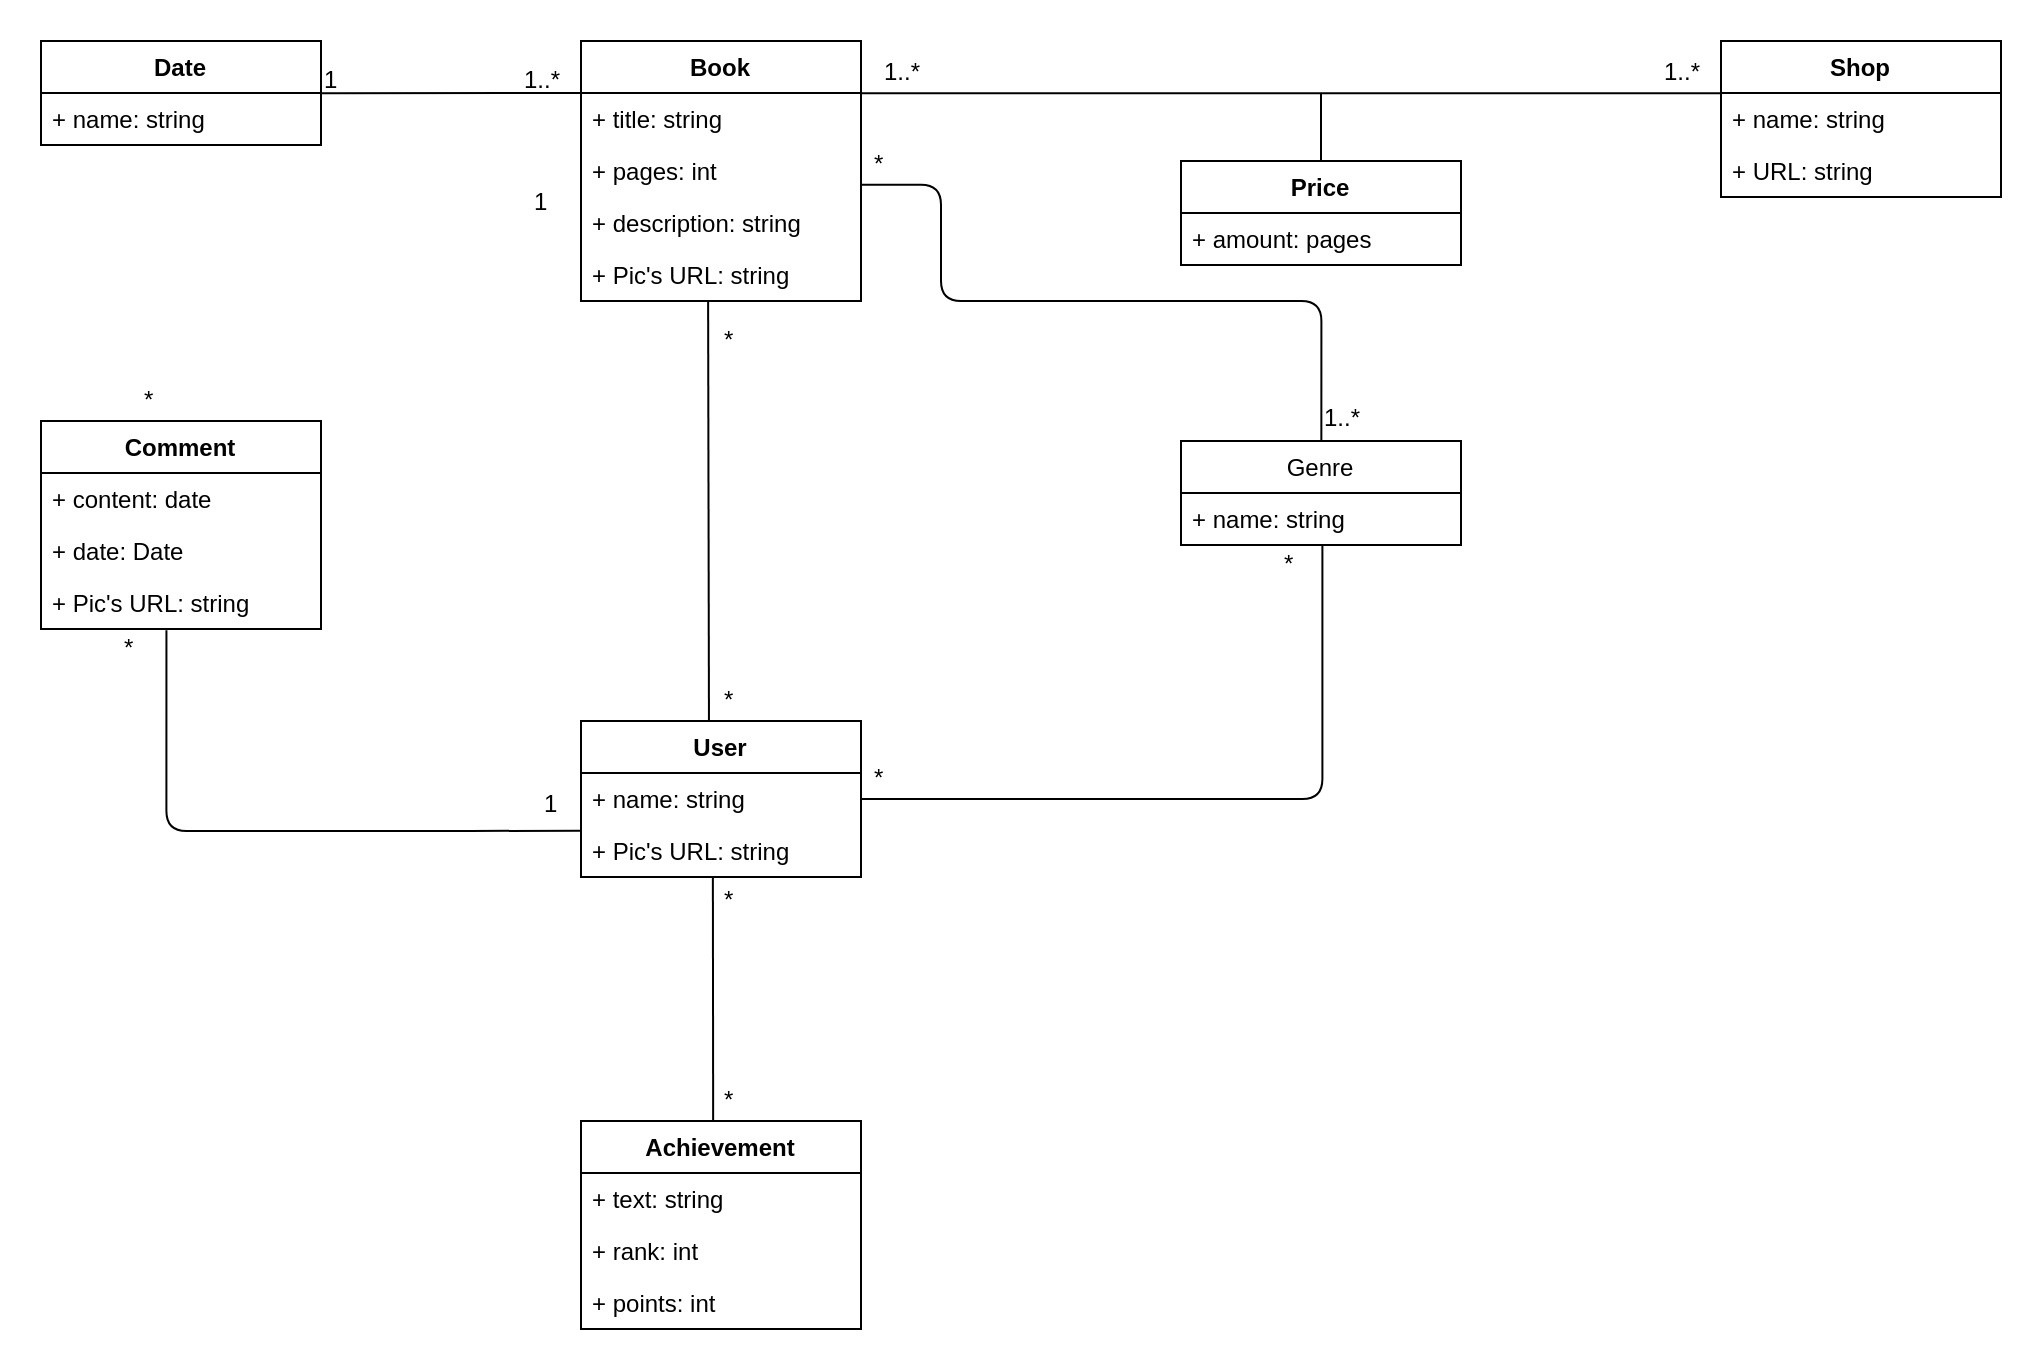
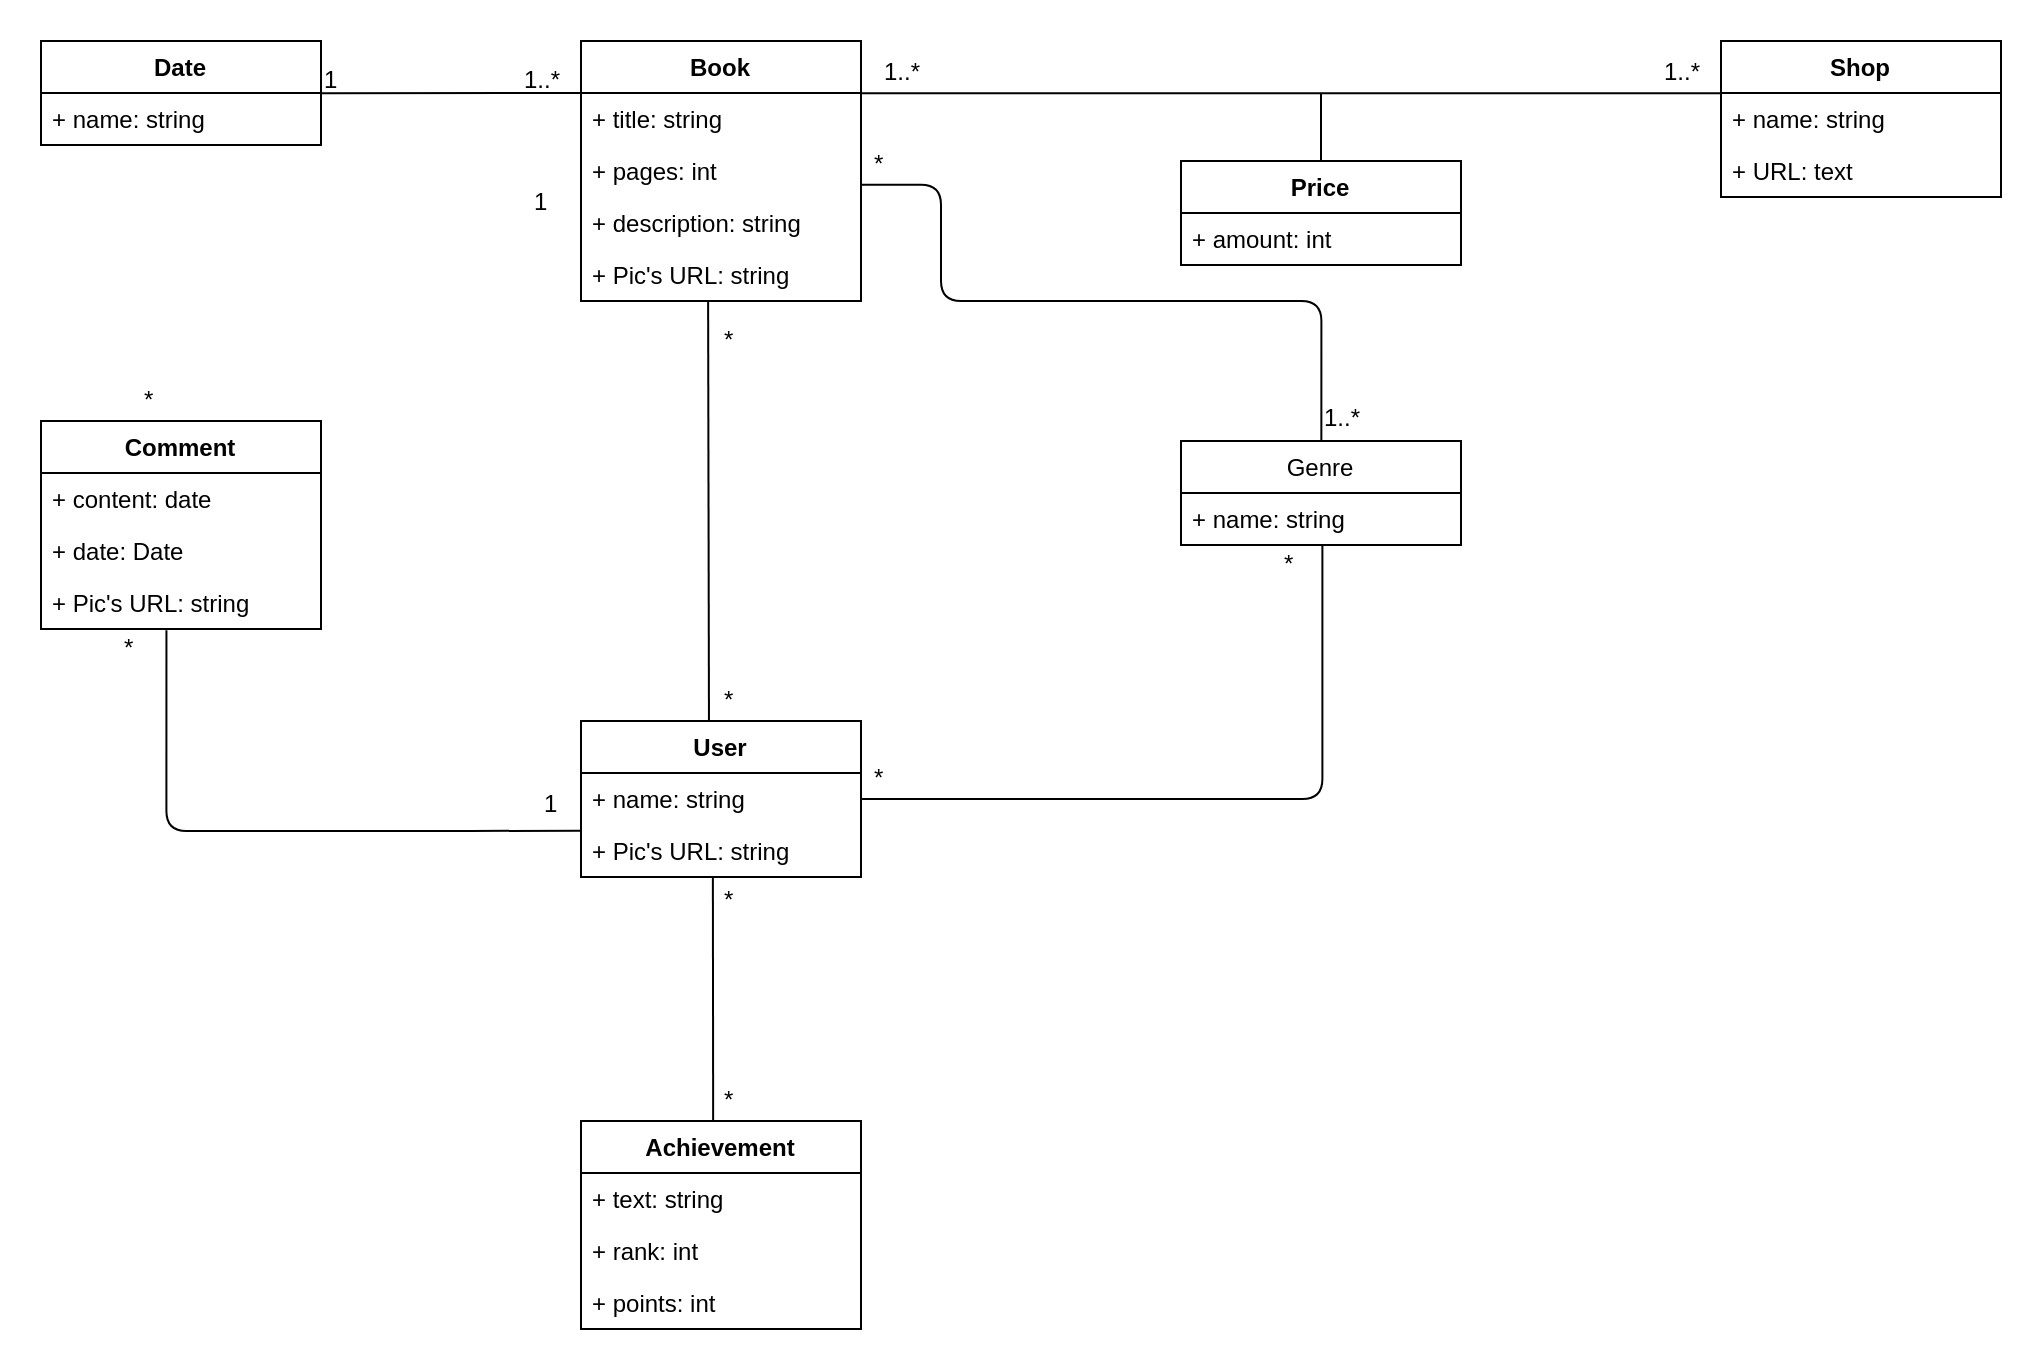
(1807, 172) -> (1797, 172)
(1283, 240) -> (1267, 240)
